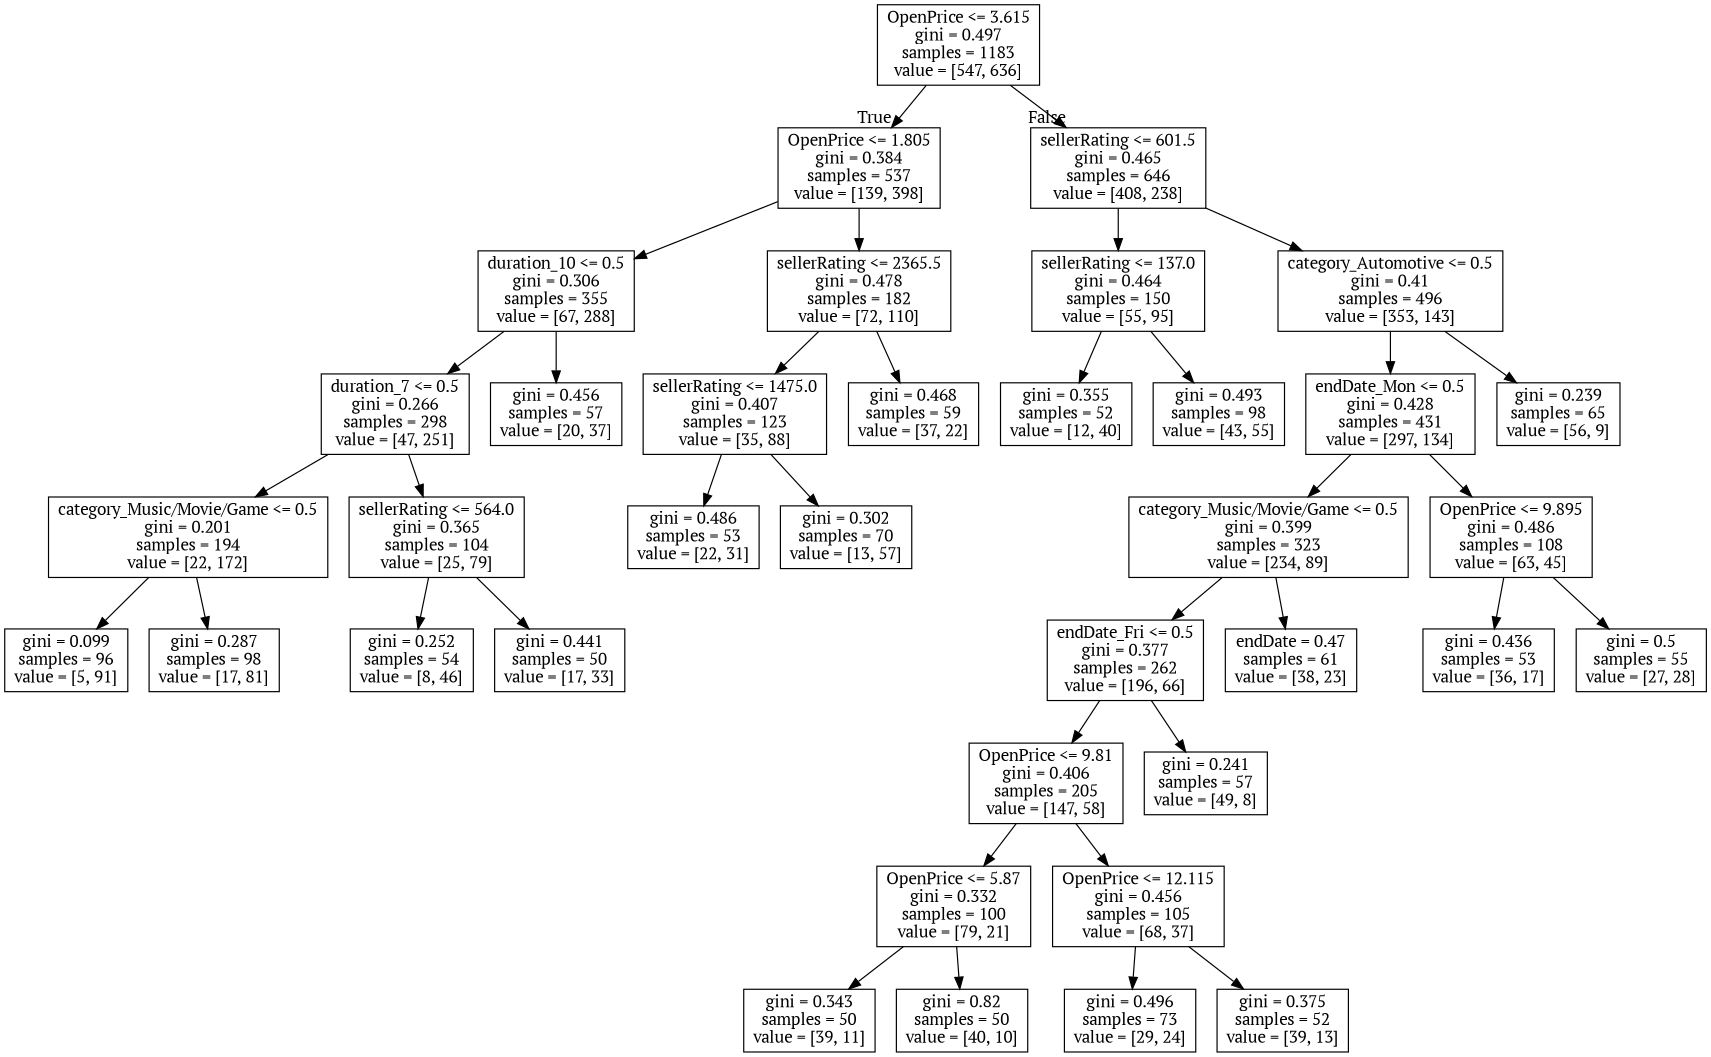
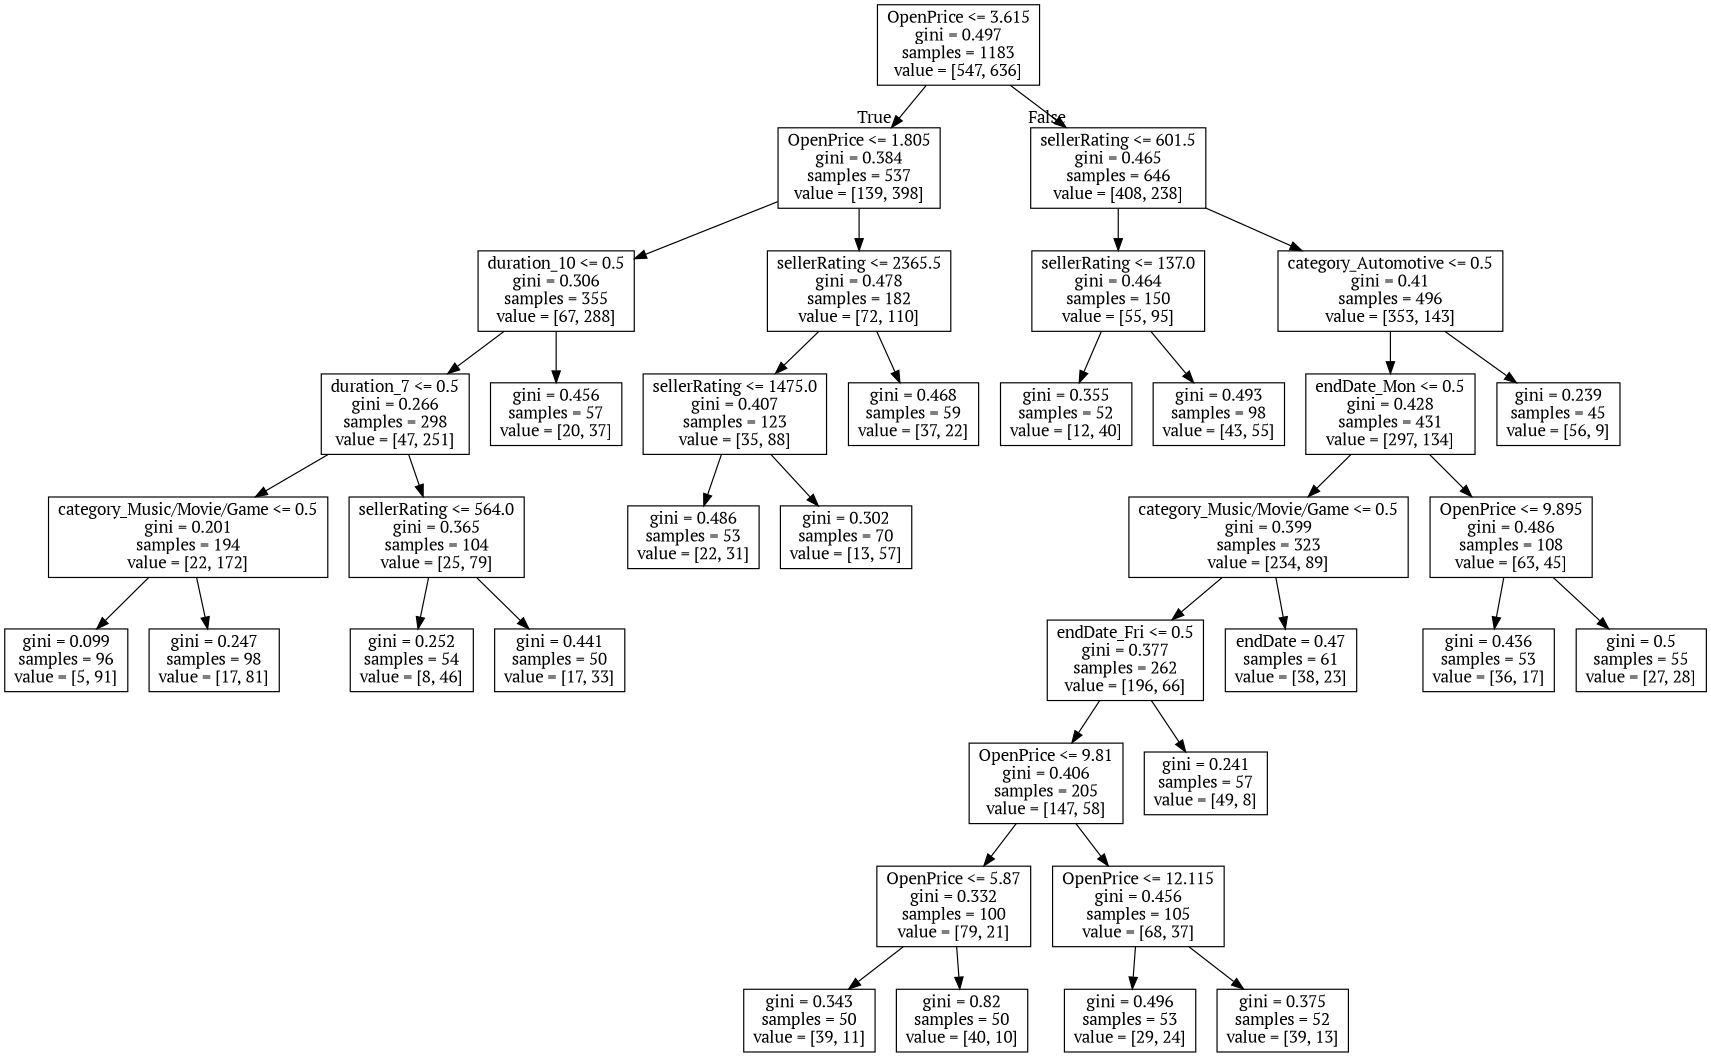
(1558, 414) -> (1558, 414)
(214, 660) -> (214, 660)
(1130, 1021) -> (1130, 1021)
